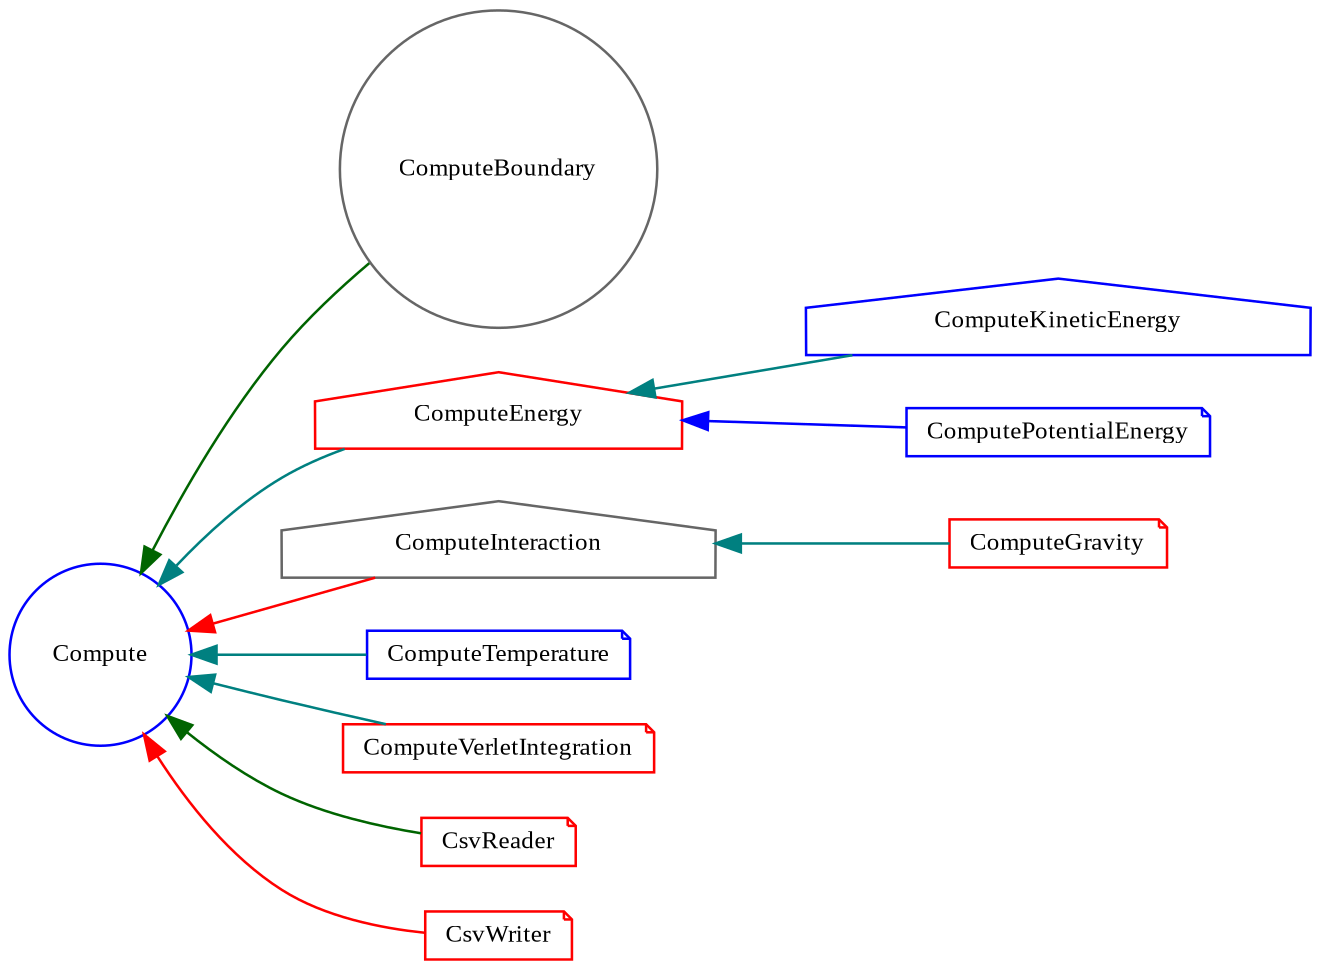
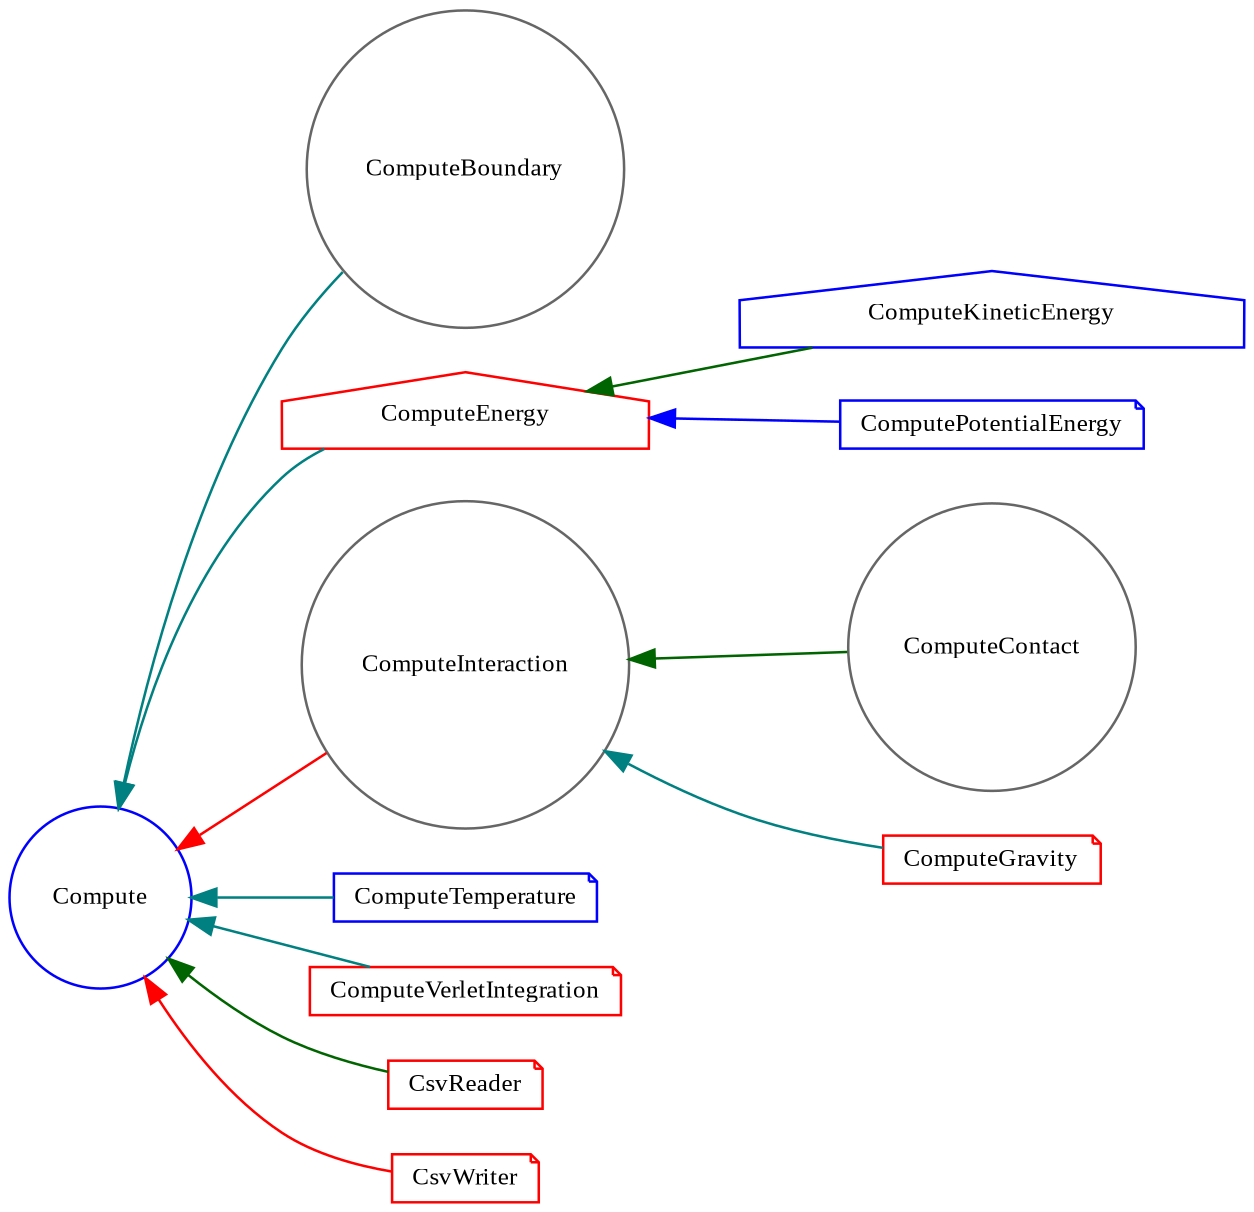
(753, 372) -> (712, 367)
(246, 395) -> (202, 513)
(499, 543) -> (465, 665)
none -> (992, 647)
